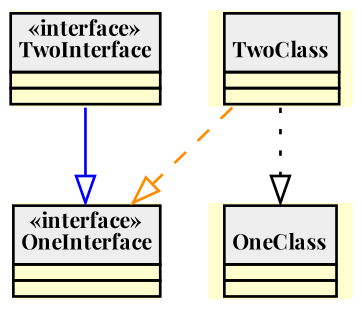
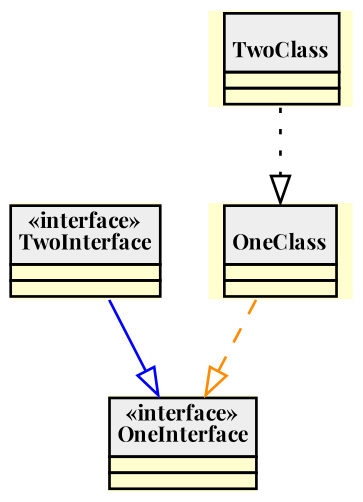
(192, 146) -> (237, 336)
